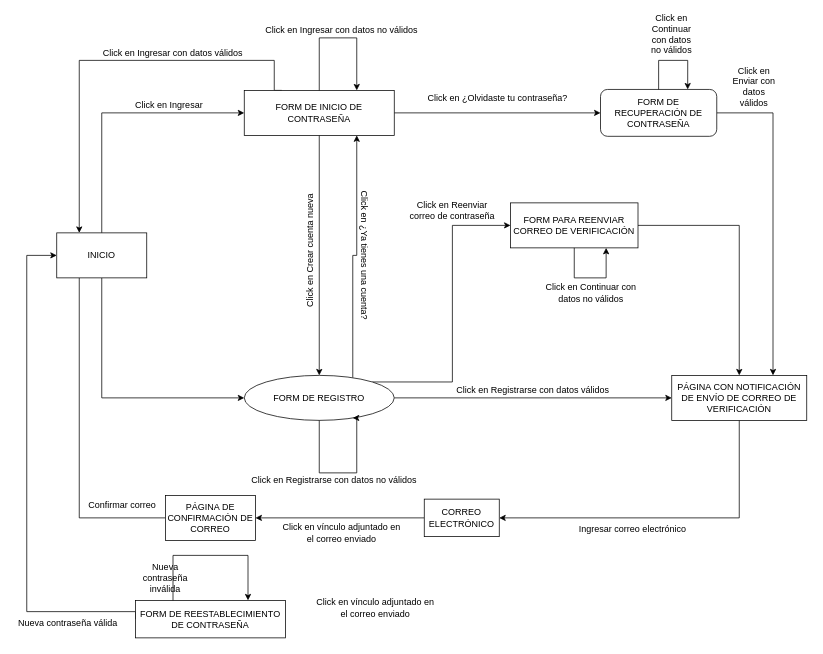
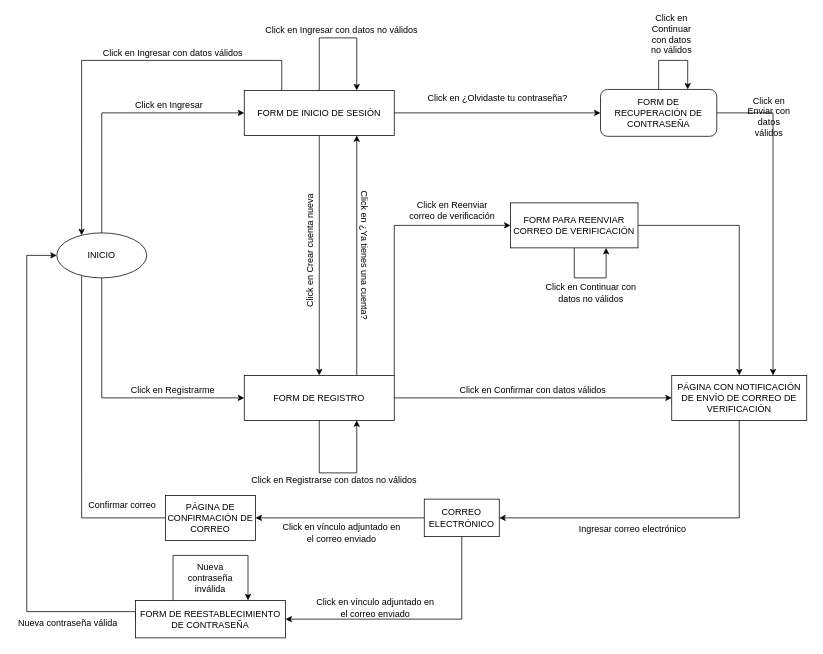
(754, 87) -> (769, 117)
(319, 113) -> (319, 113)
(452, 210) -> (452, 210)
(102, 255) -> (102, 255)
none -> (173, 390)
(533, 390) -> (533, 390)
(319, 398) -> (319, 398)
(165, 578) -> (210, 578)
none -> (462, 579)
